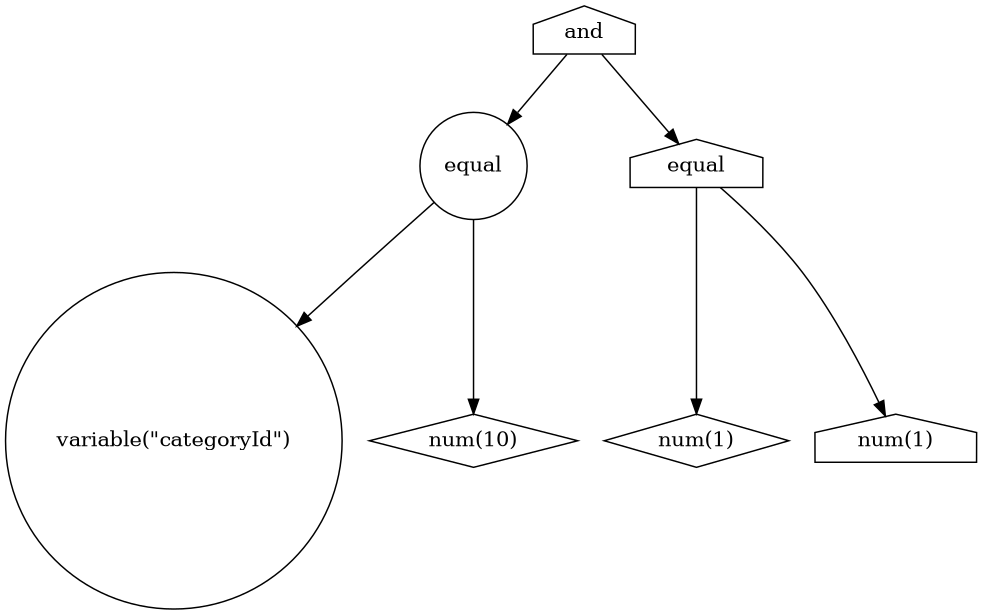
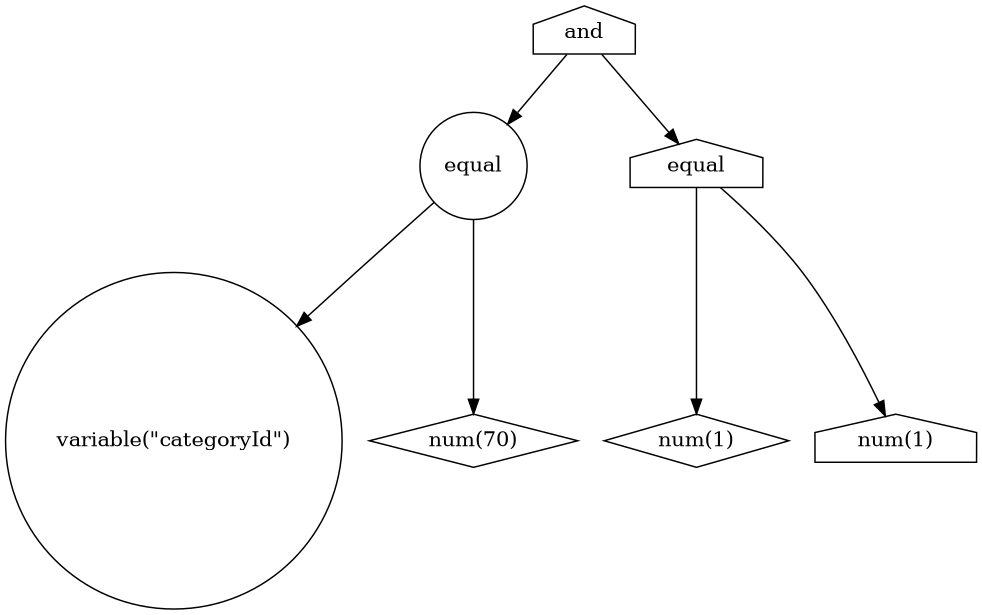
(474, 441) -> (474, 441)
